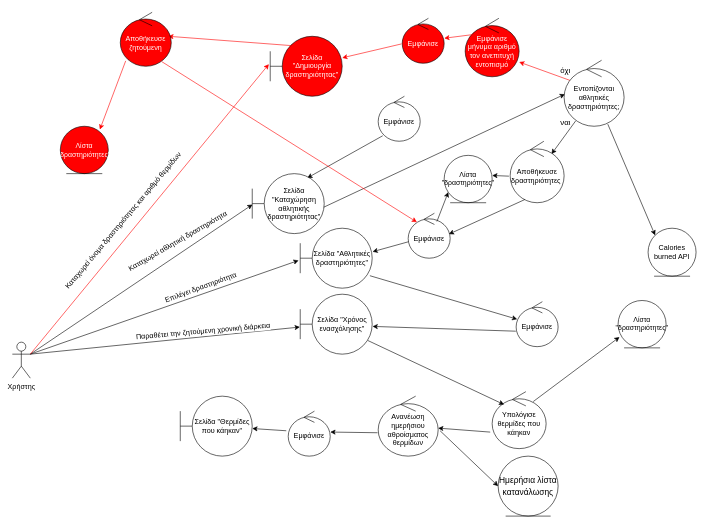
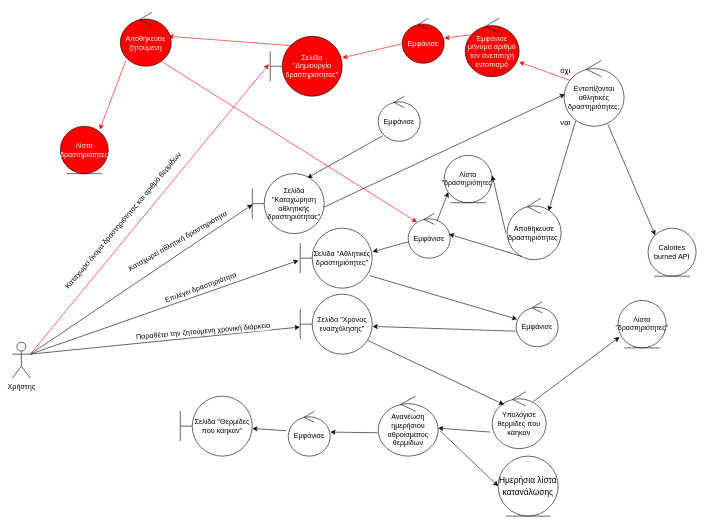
(537, 172) -> (534, 229)
